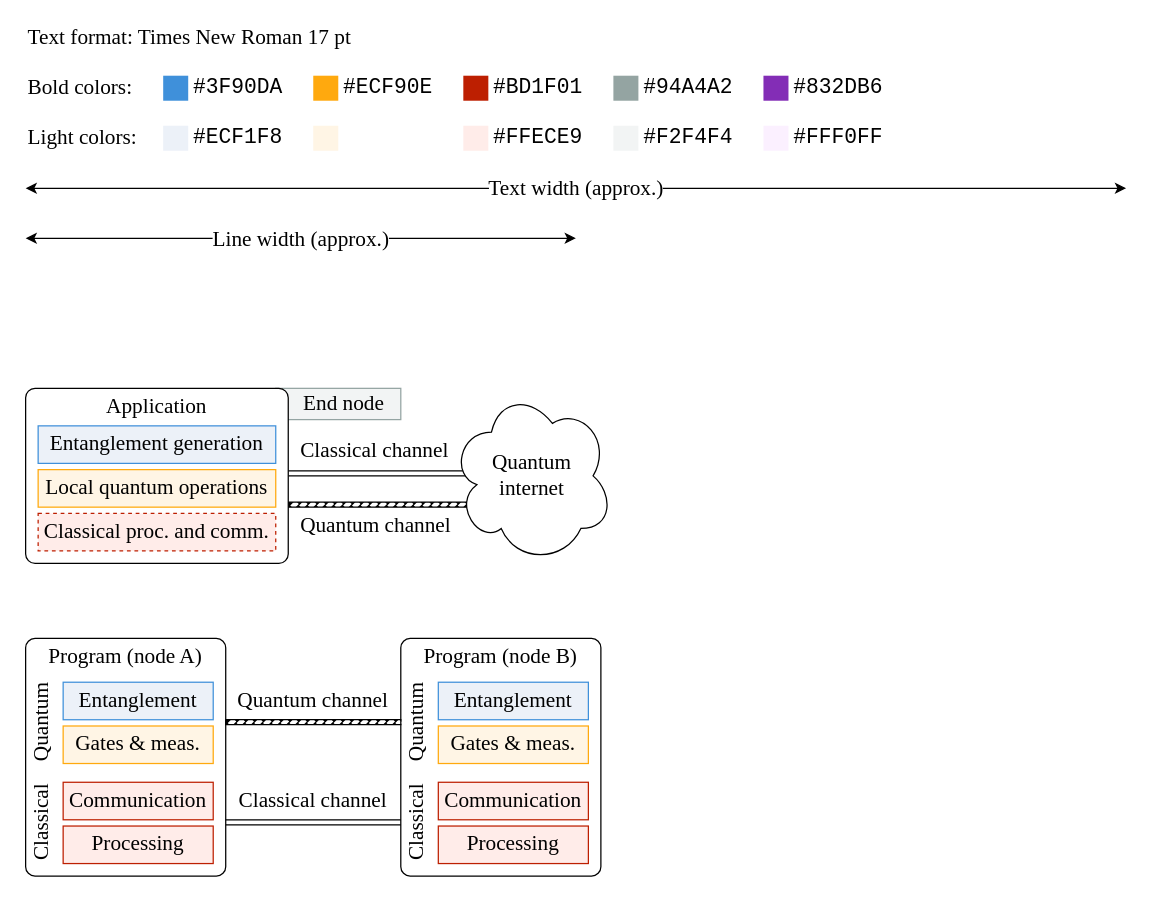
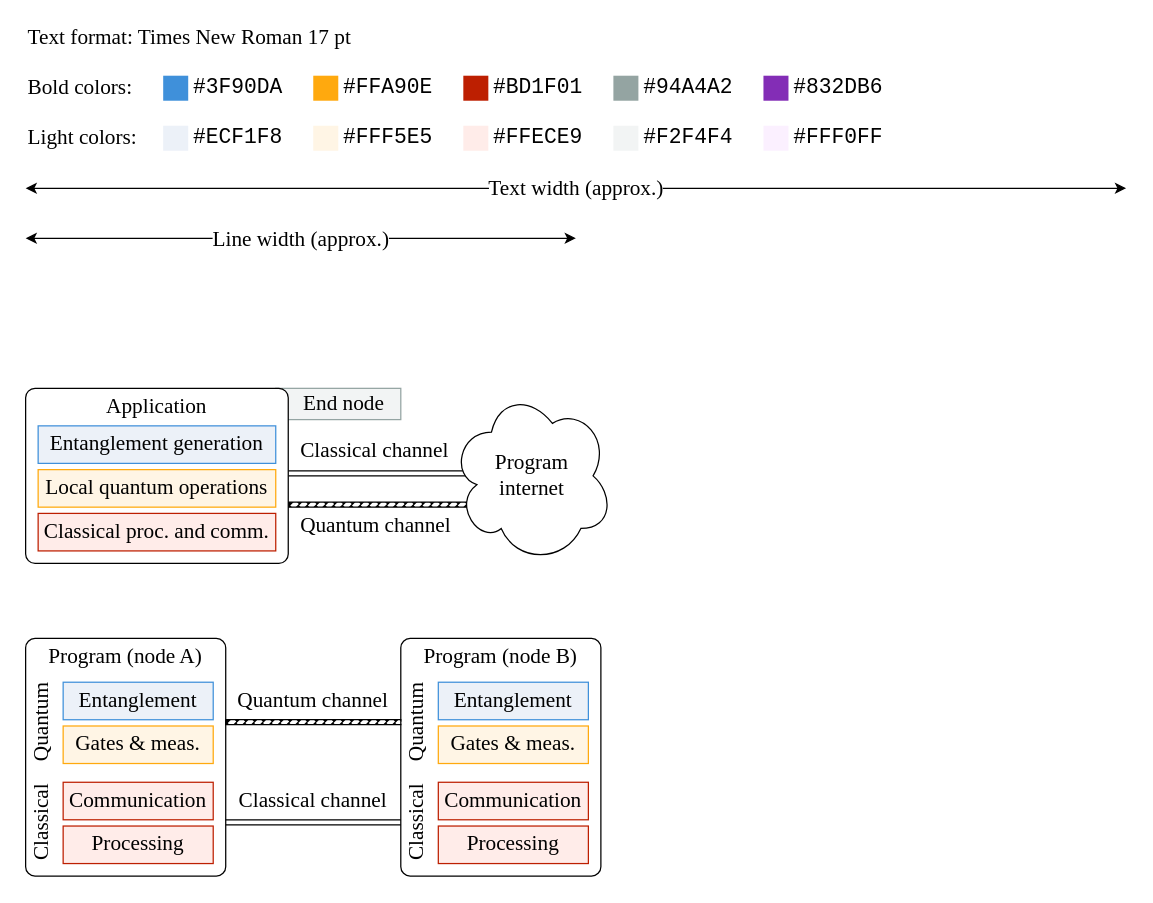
(388, 88) -> (388, 88)
none -> (388, 138)
(532, 476) -> (532, 476)
(157, 532) -> (157, 532)
